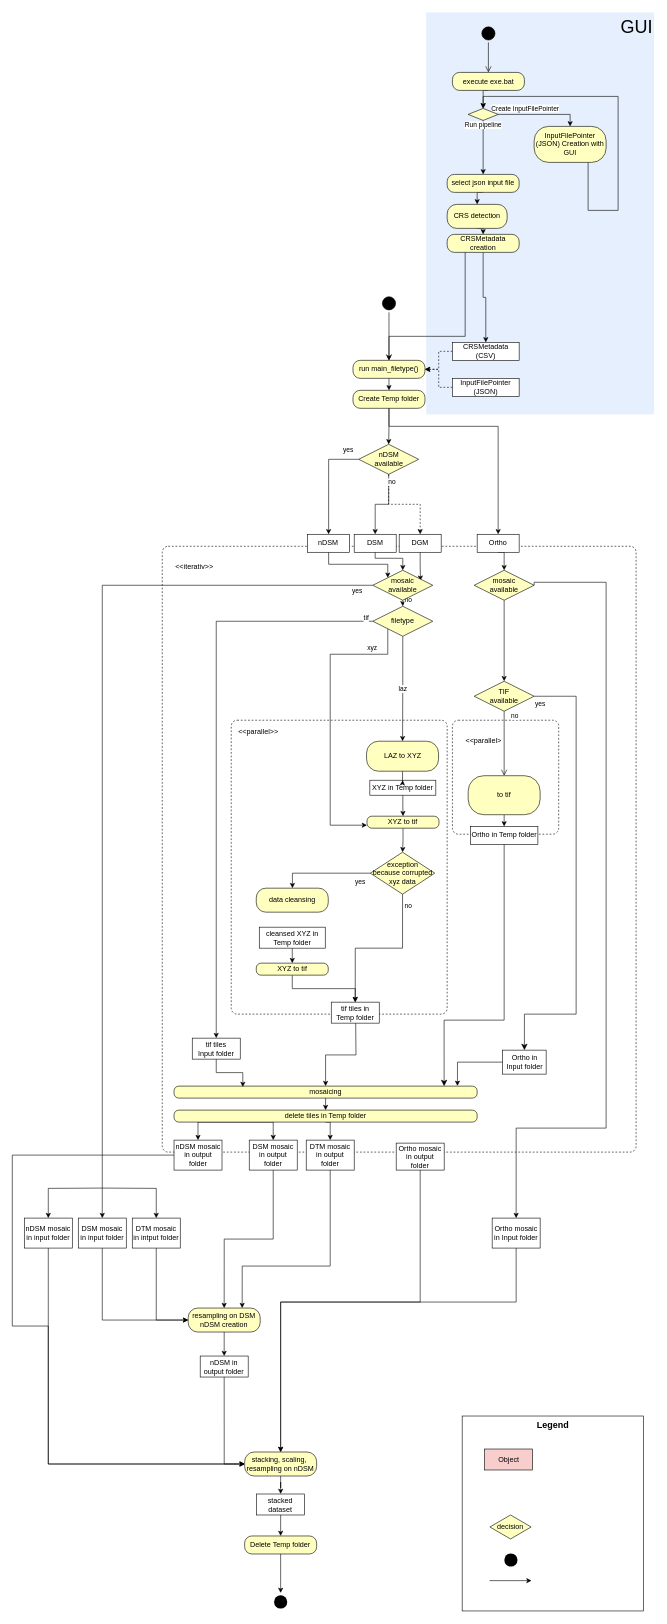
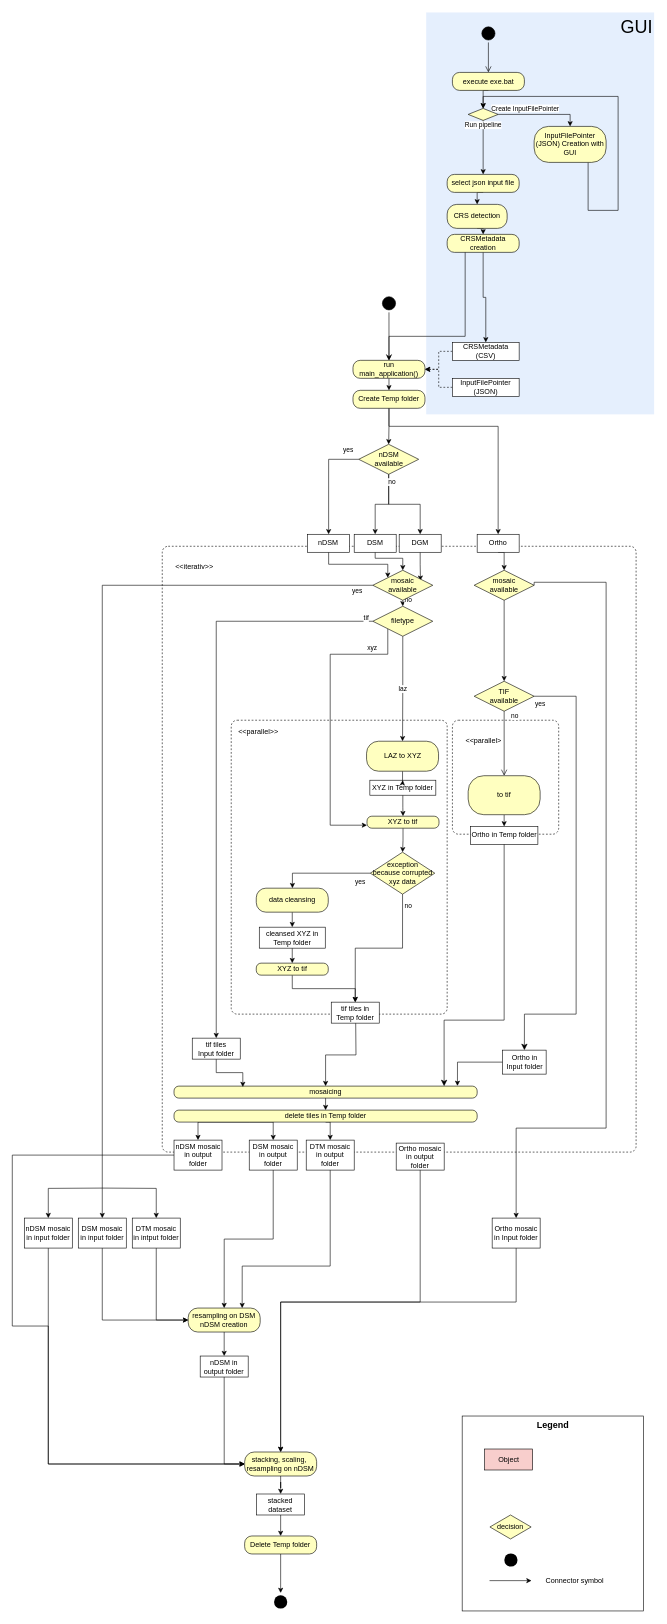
(389, 369) -> (389, 369)
(418, 504) -> (418, 504)
none -> (292, 921)
none -> (575, 1581)
